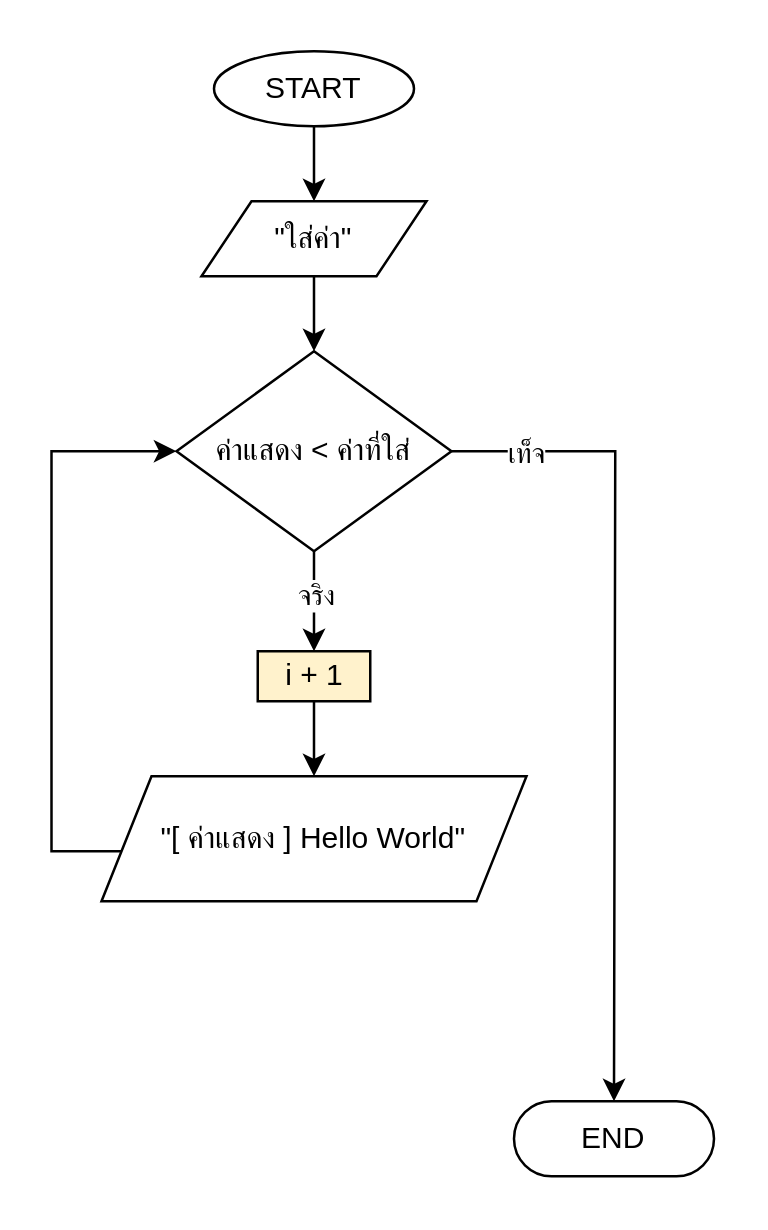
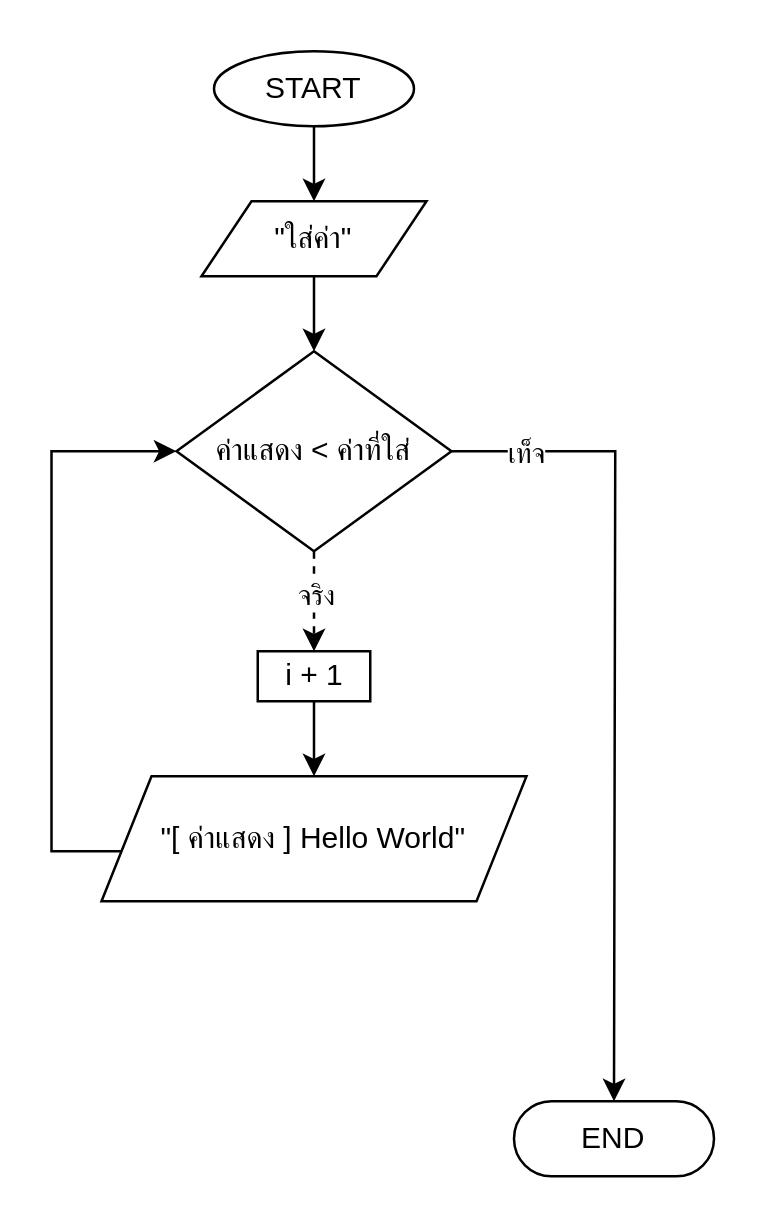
(314, 567) -> (314, 567)
(314, 676) -> (314, 676)
